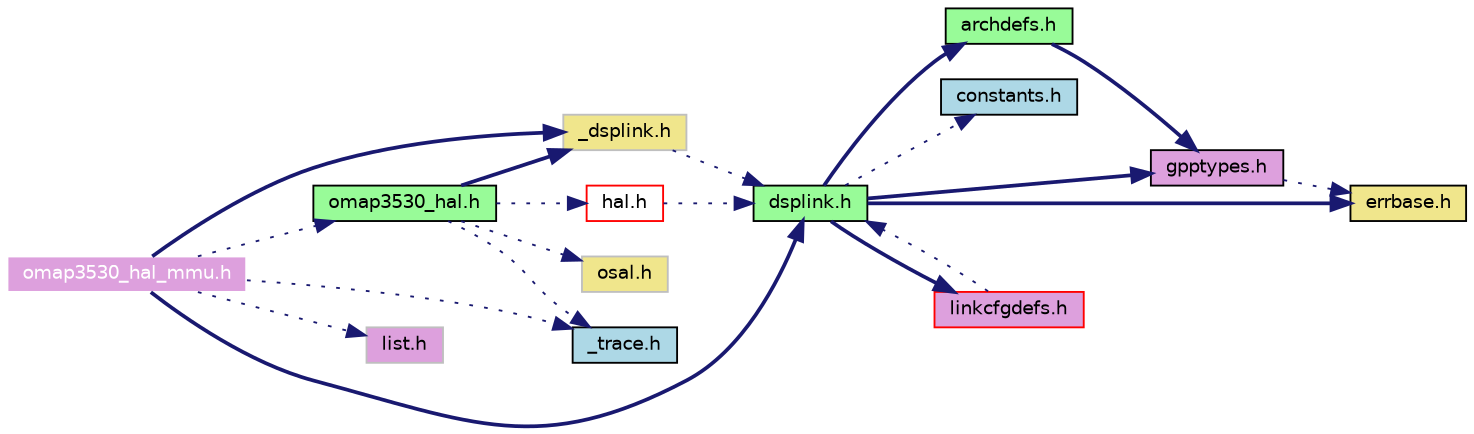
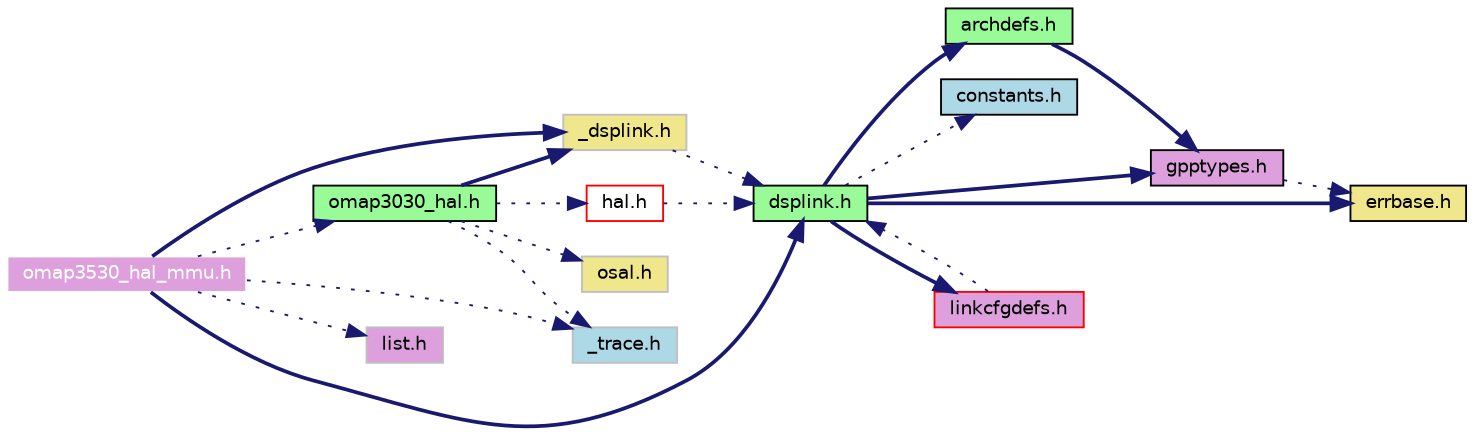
(405, 203) -> (405, 203)
(625, 345) -> (625, 345)
